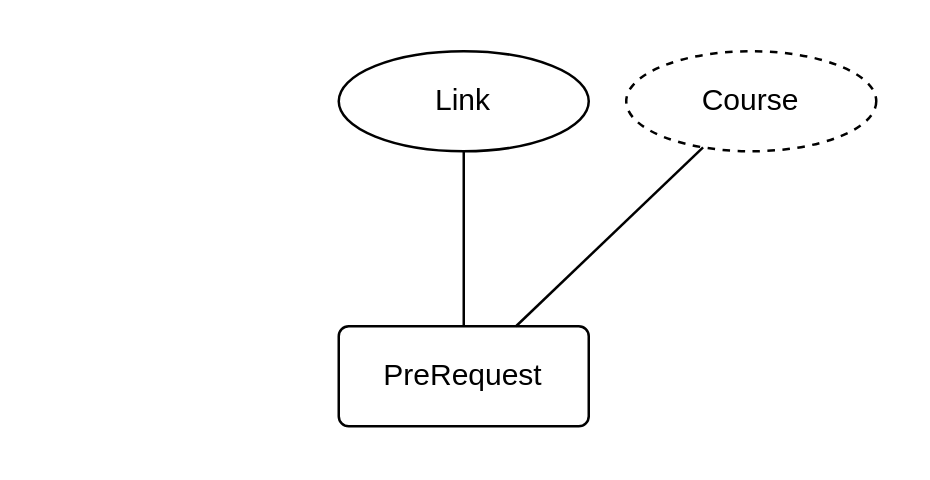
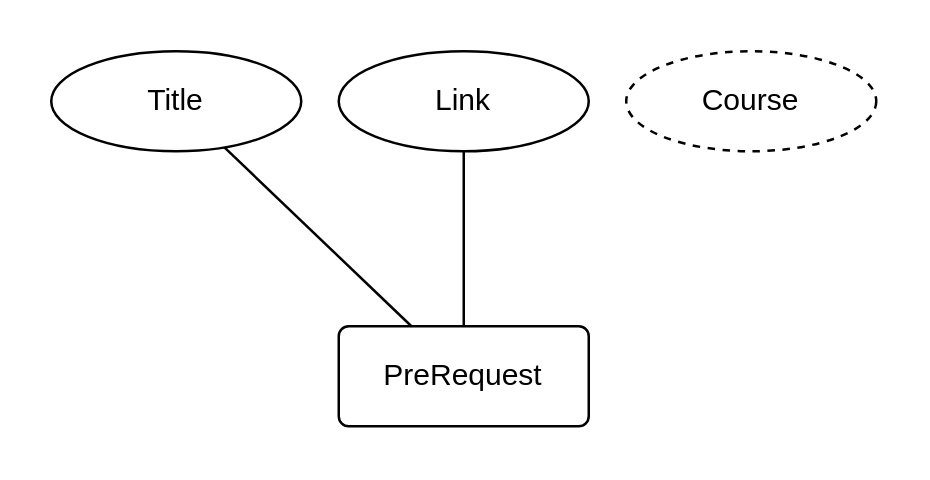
none -> (176, 101)
none -> (318, 237)
(610, 237) -> none
